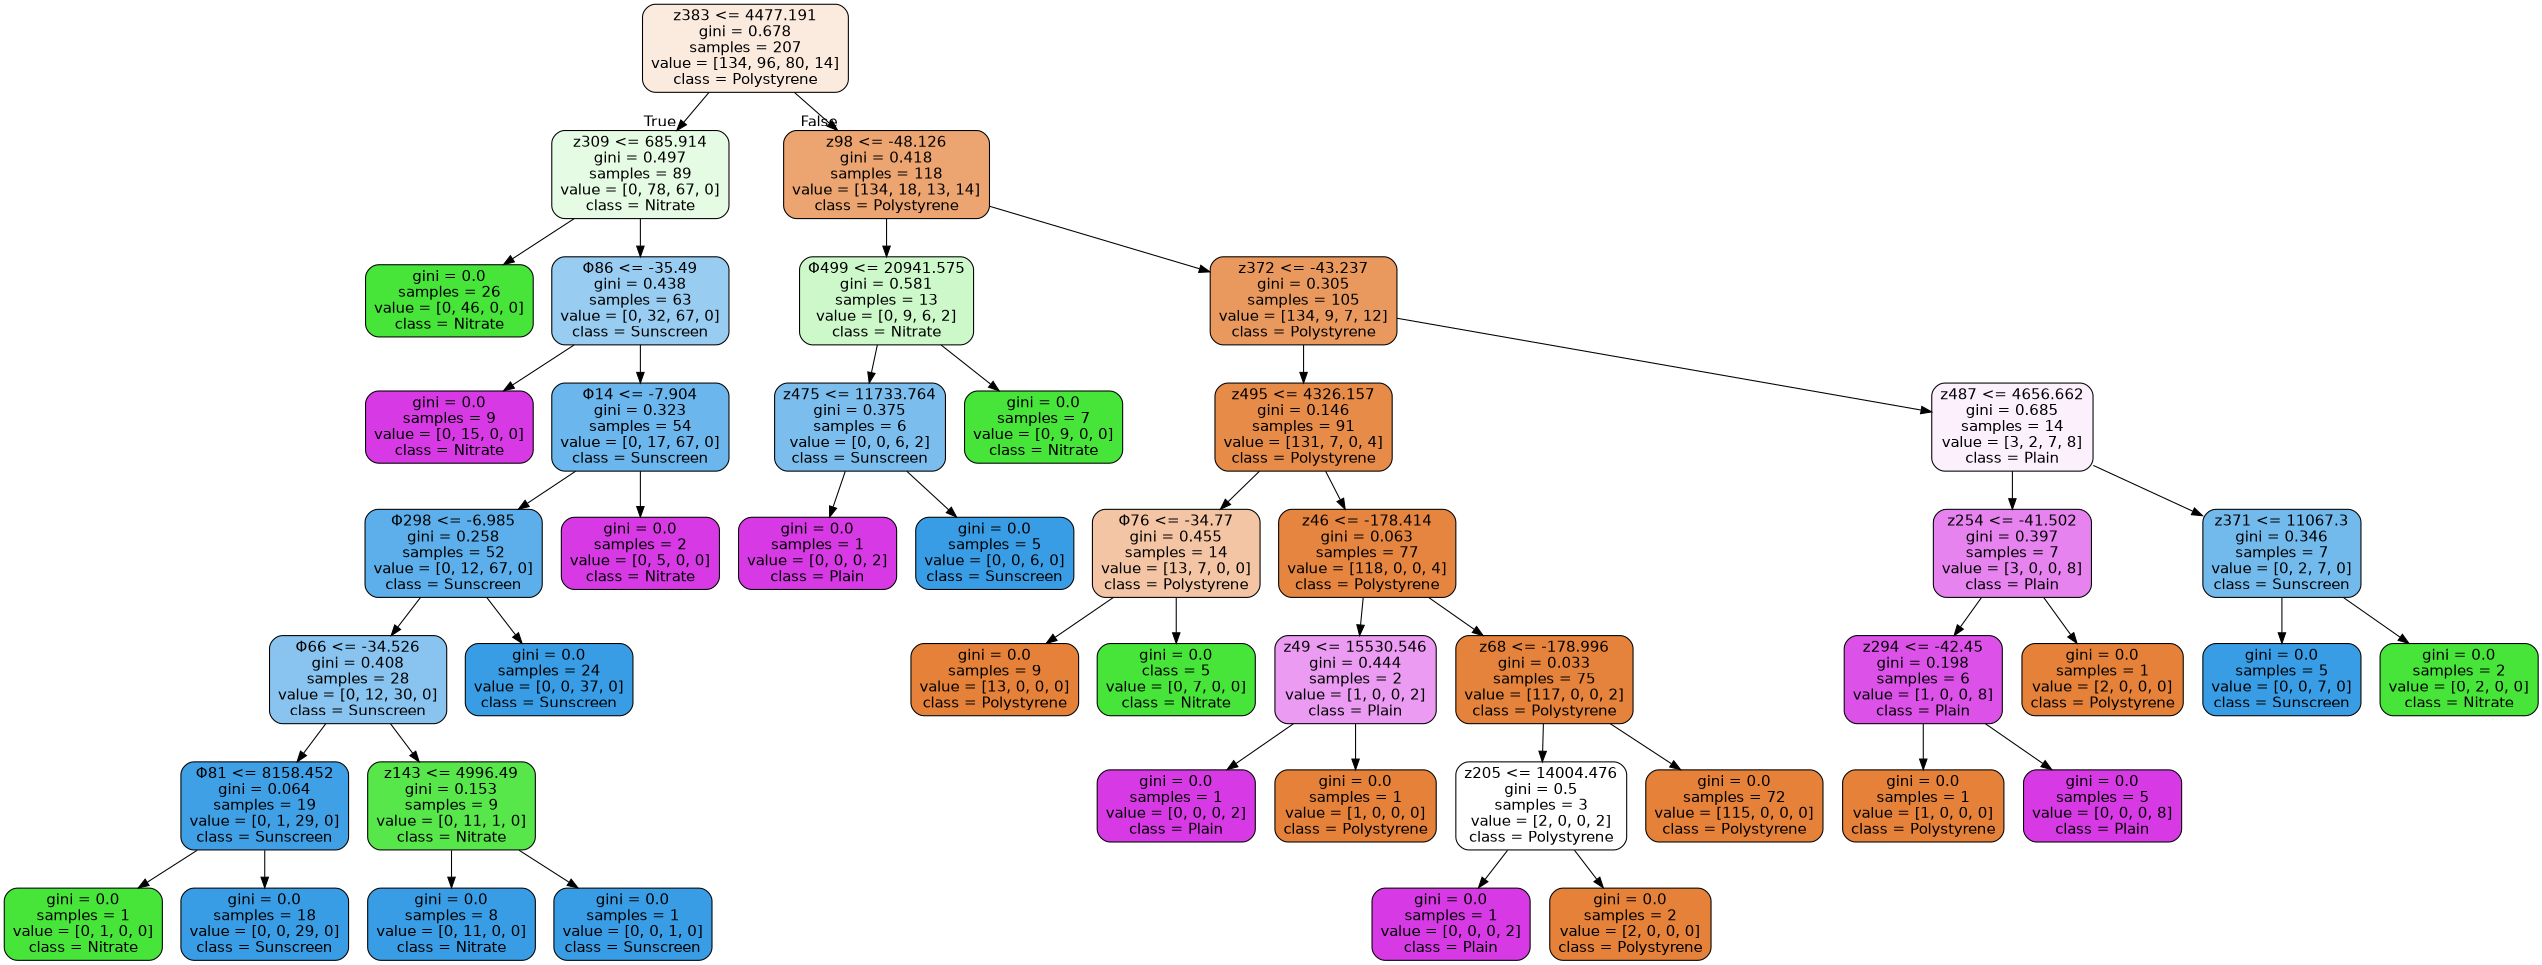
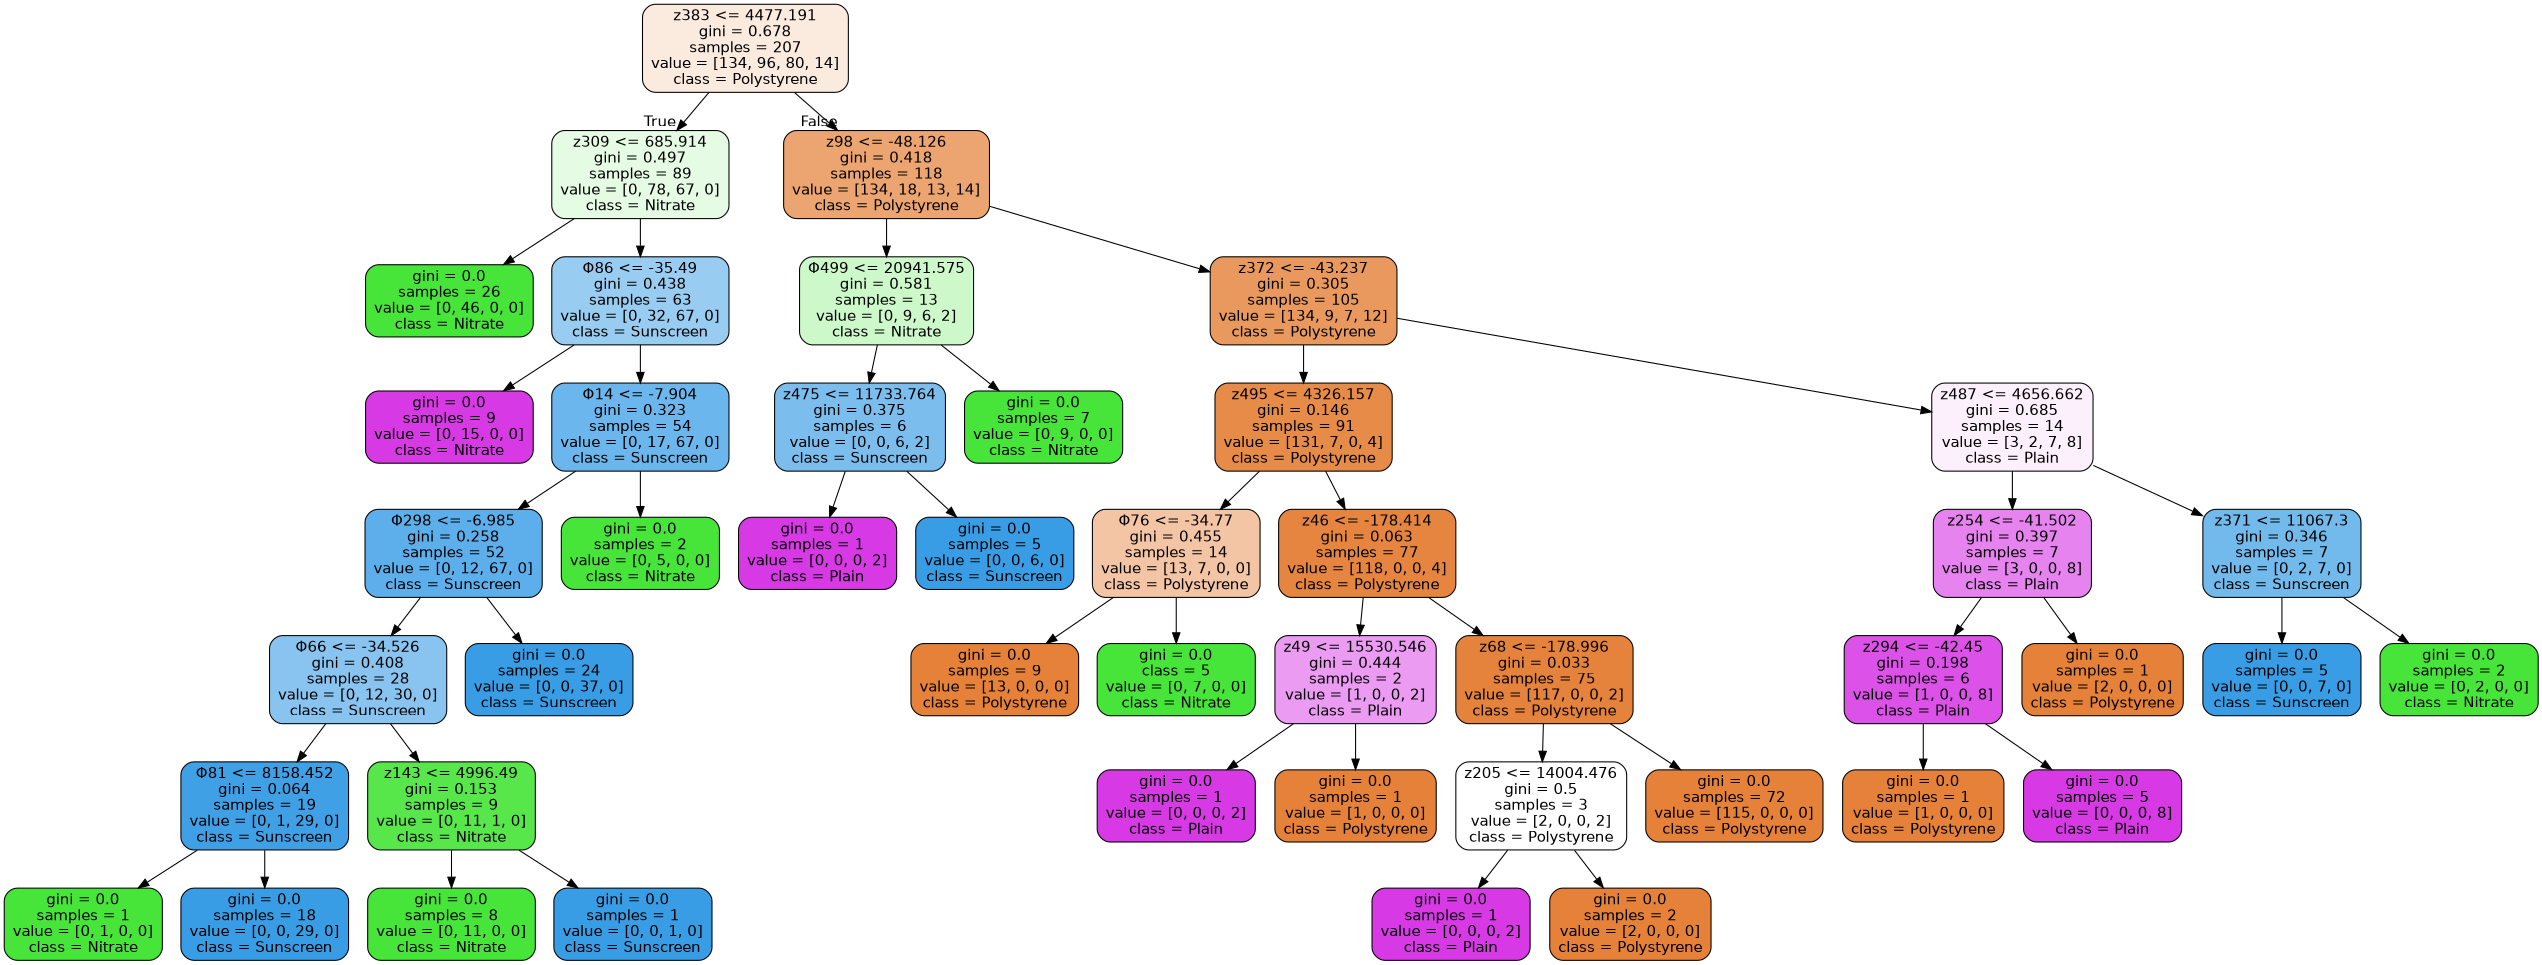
(640, 553) -> (640, 553)
(452, 924) -> (452, 924)
